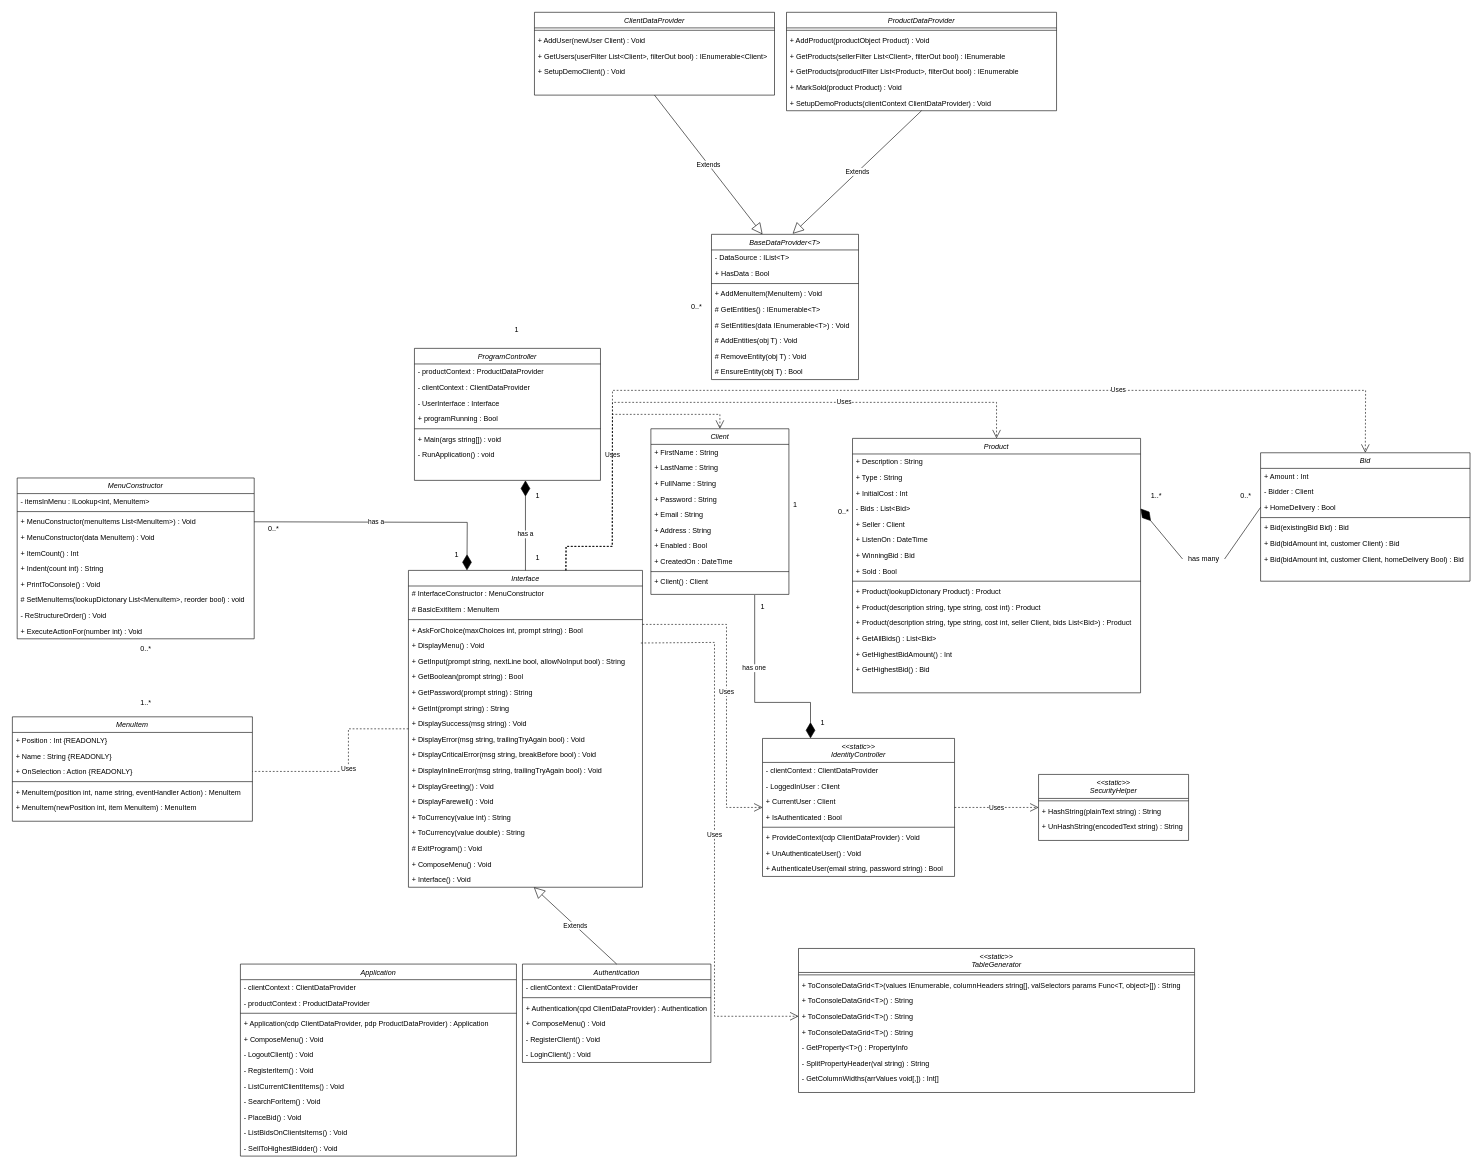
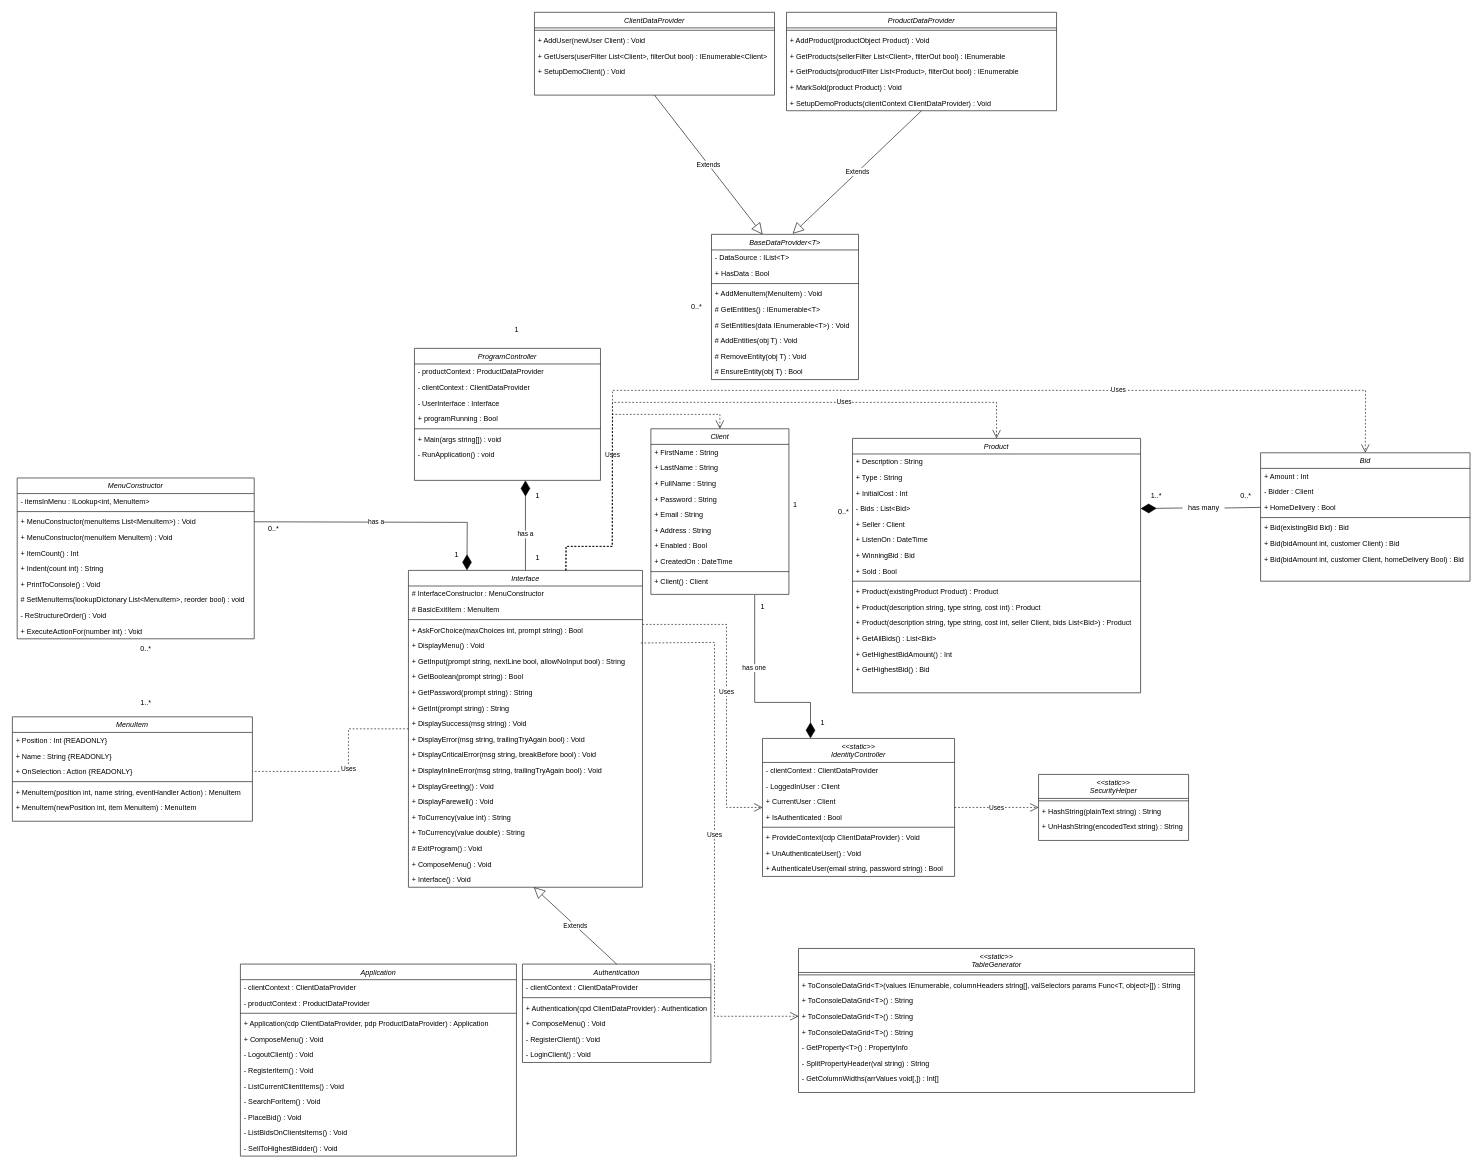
(93, 538) -> (101, 538)
(1203, 559) -> (1203, 508)
(938, 592) -> (938, 592)
